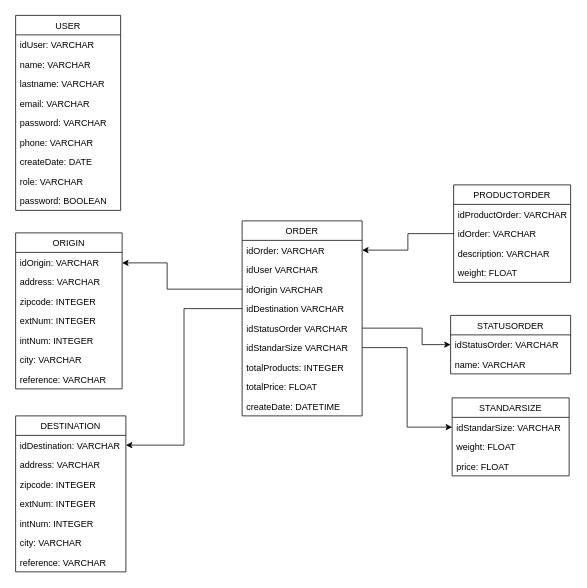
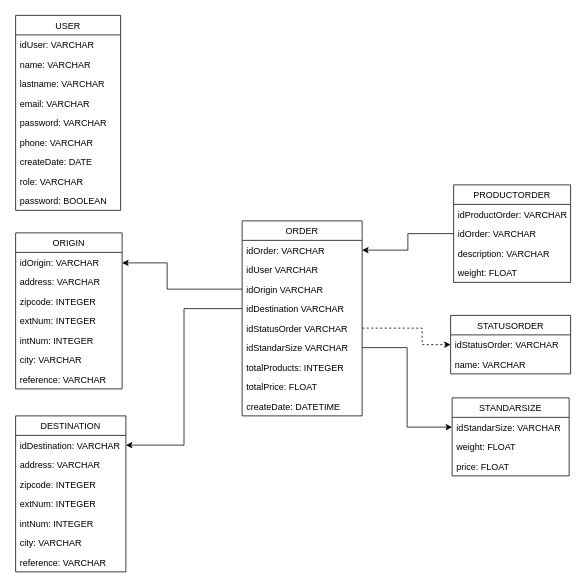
(412, 328) -> (412, 328)
